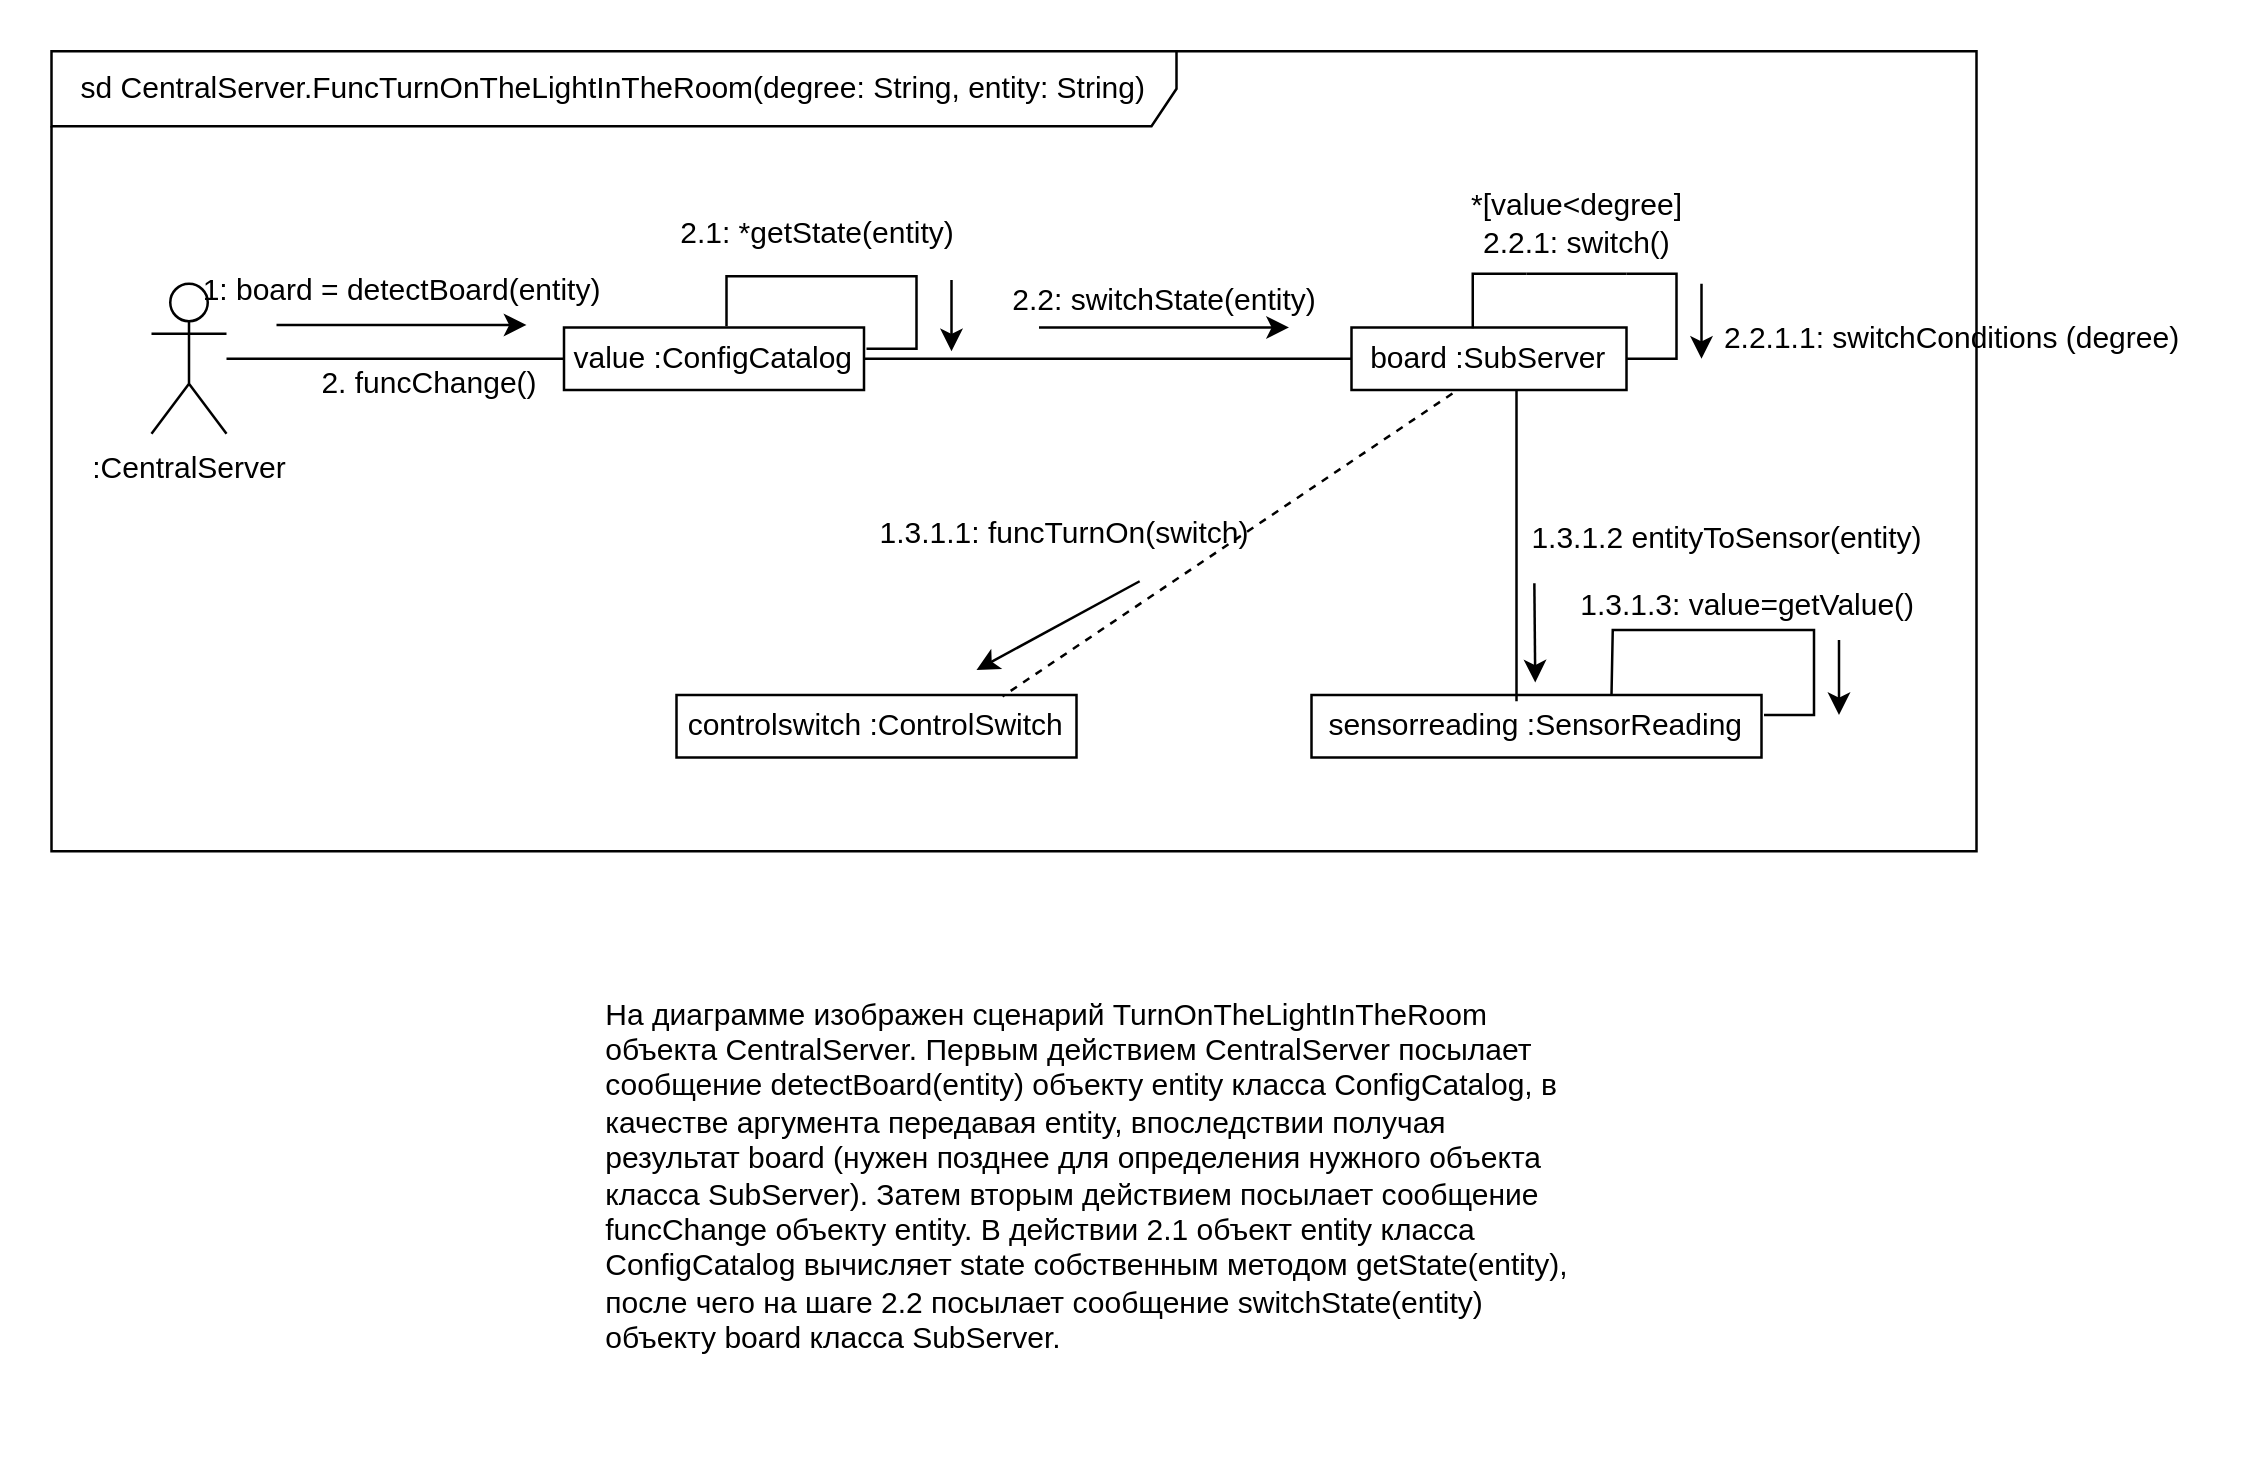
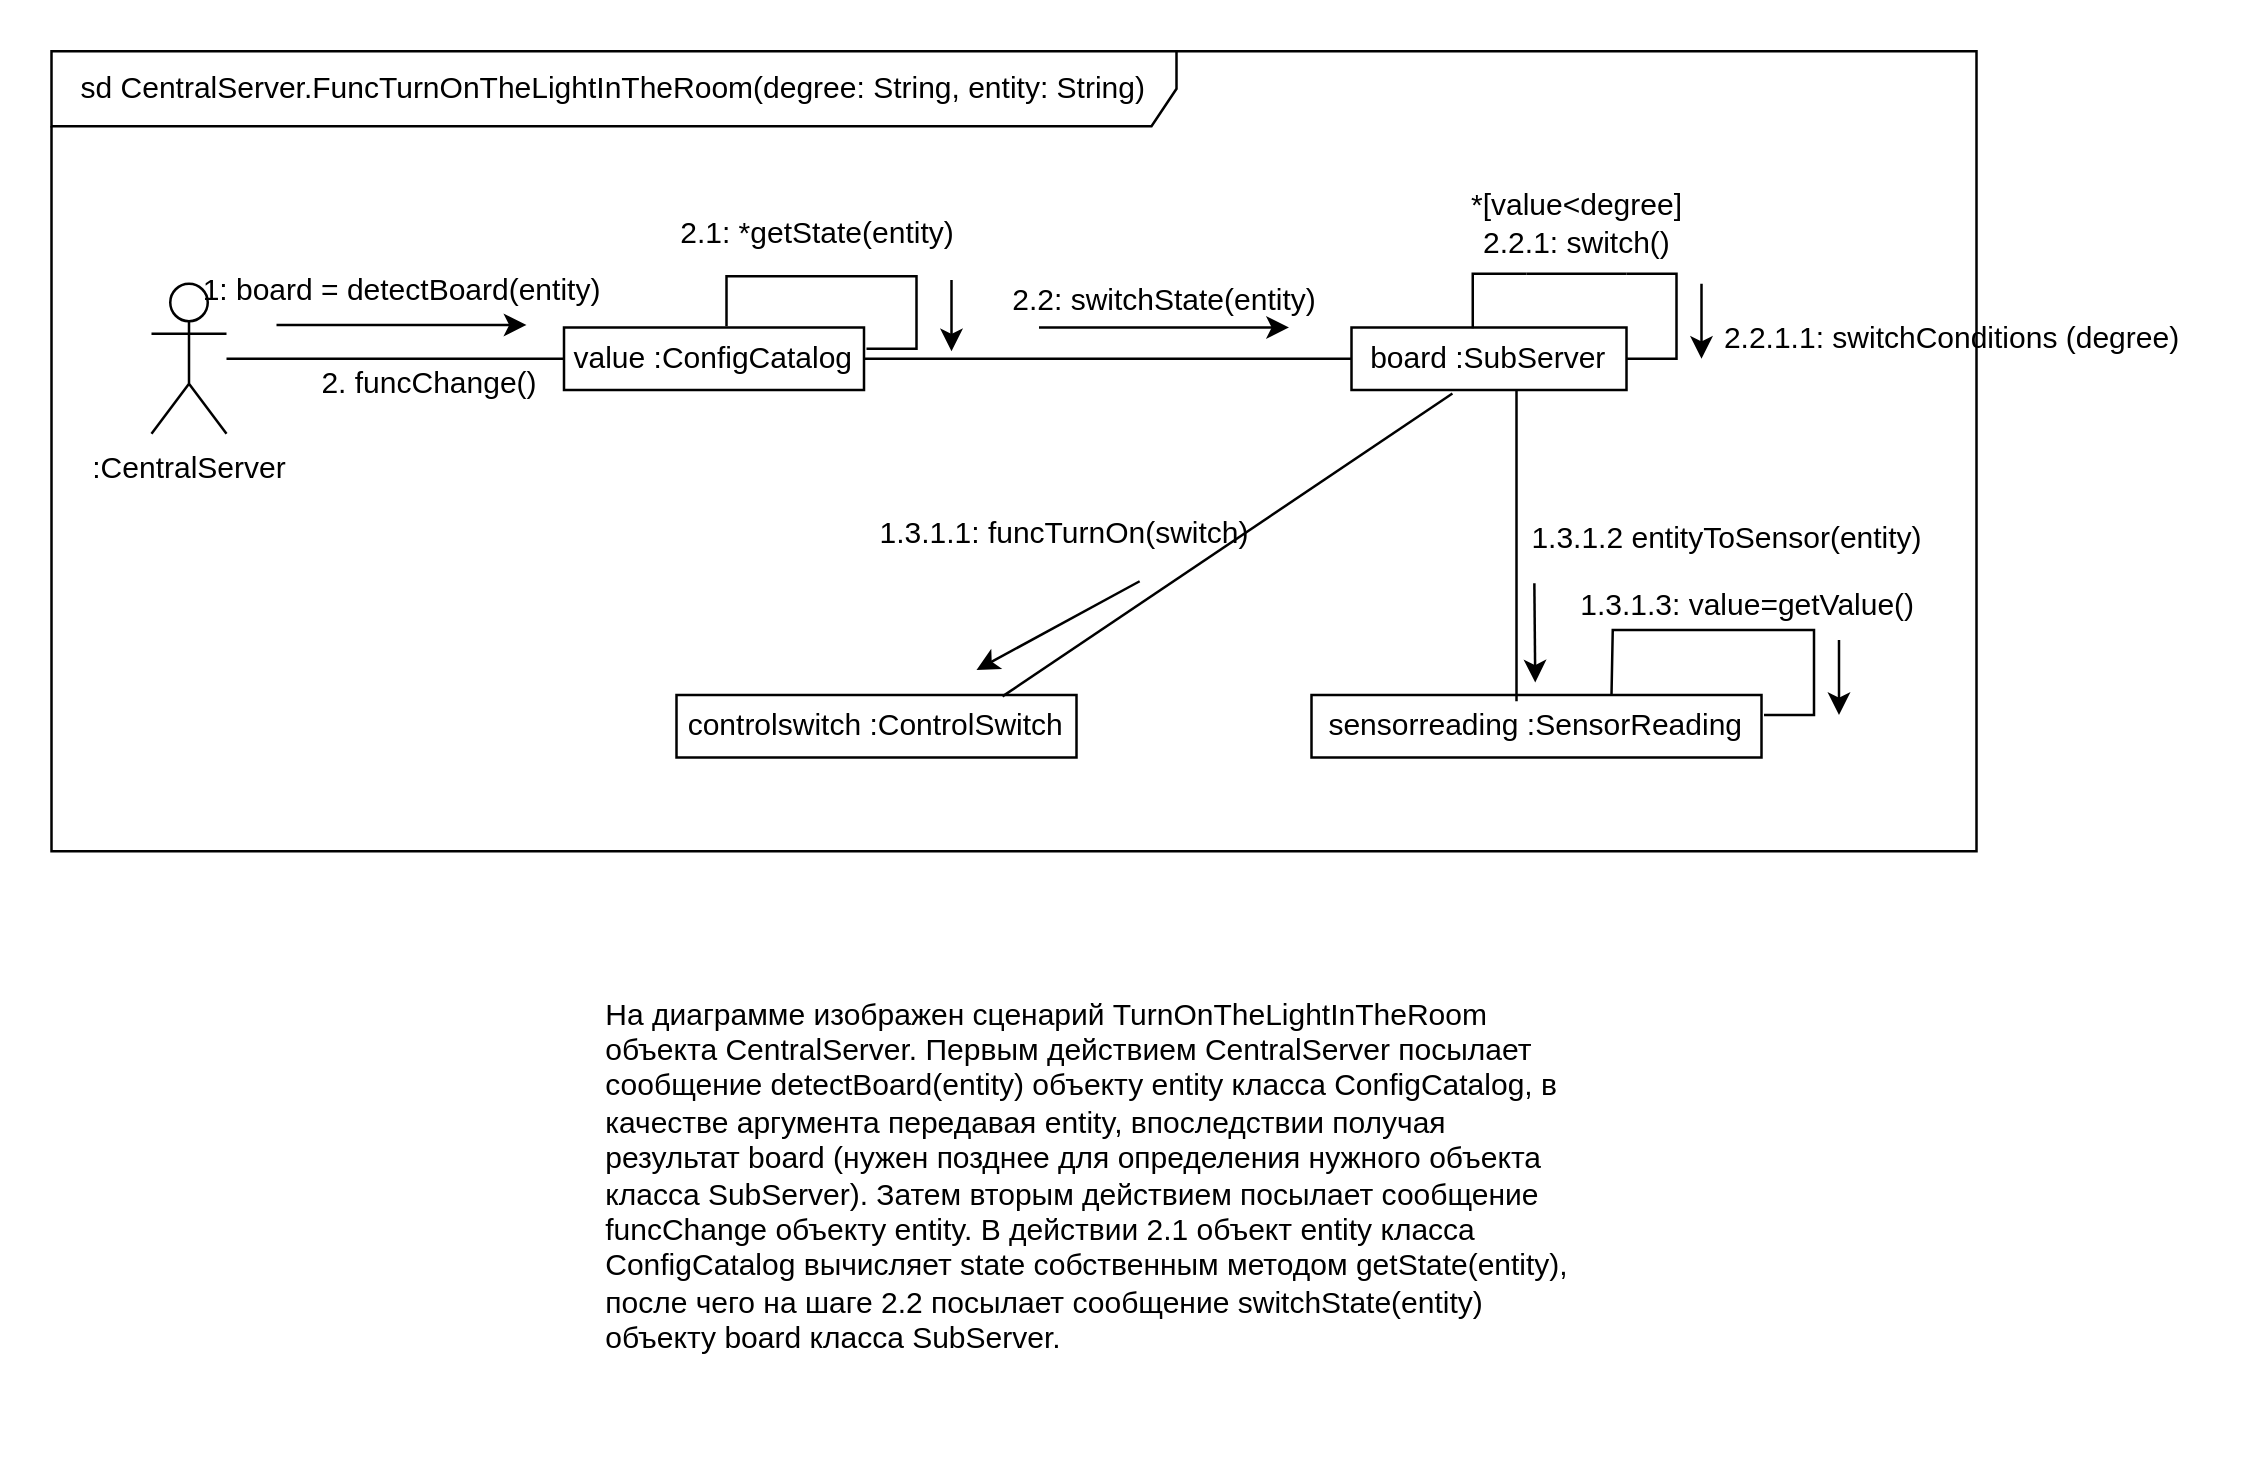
(1226, 545) -> (1226, 545)
